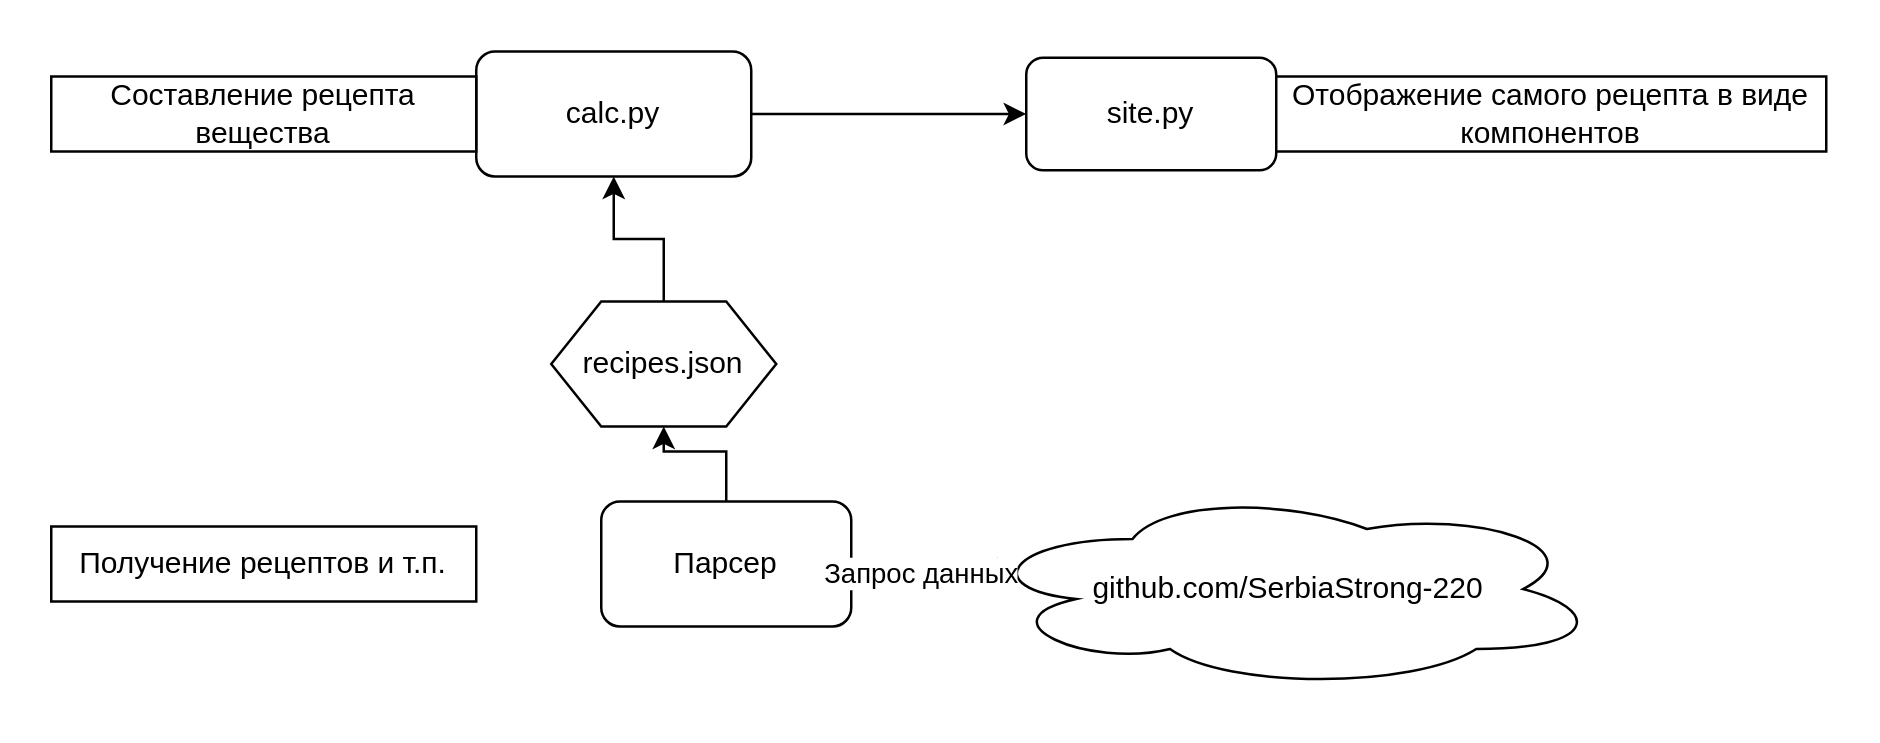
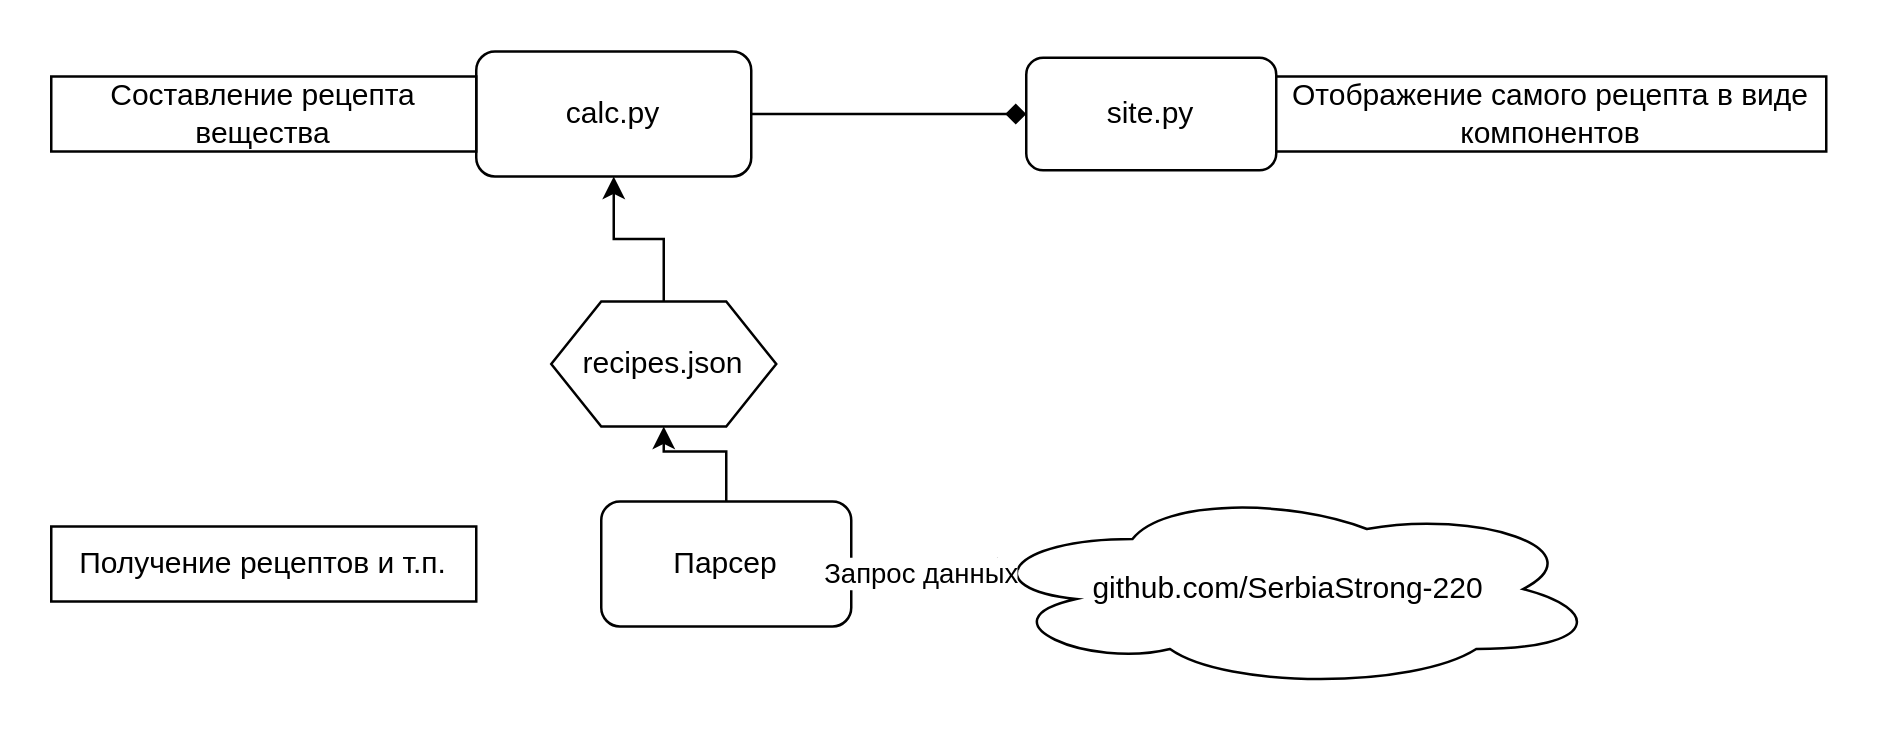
(1007, 114) -> (1006, 114)
